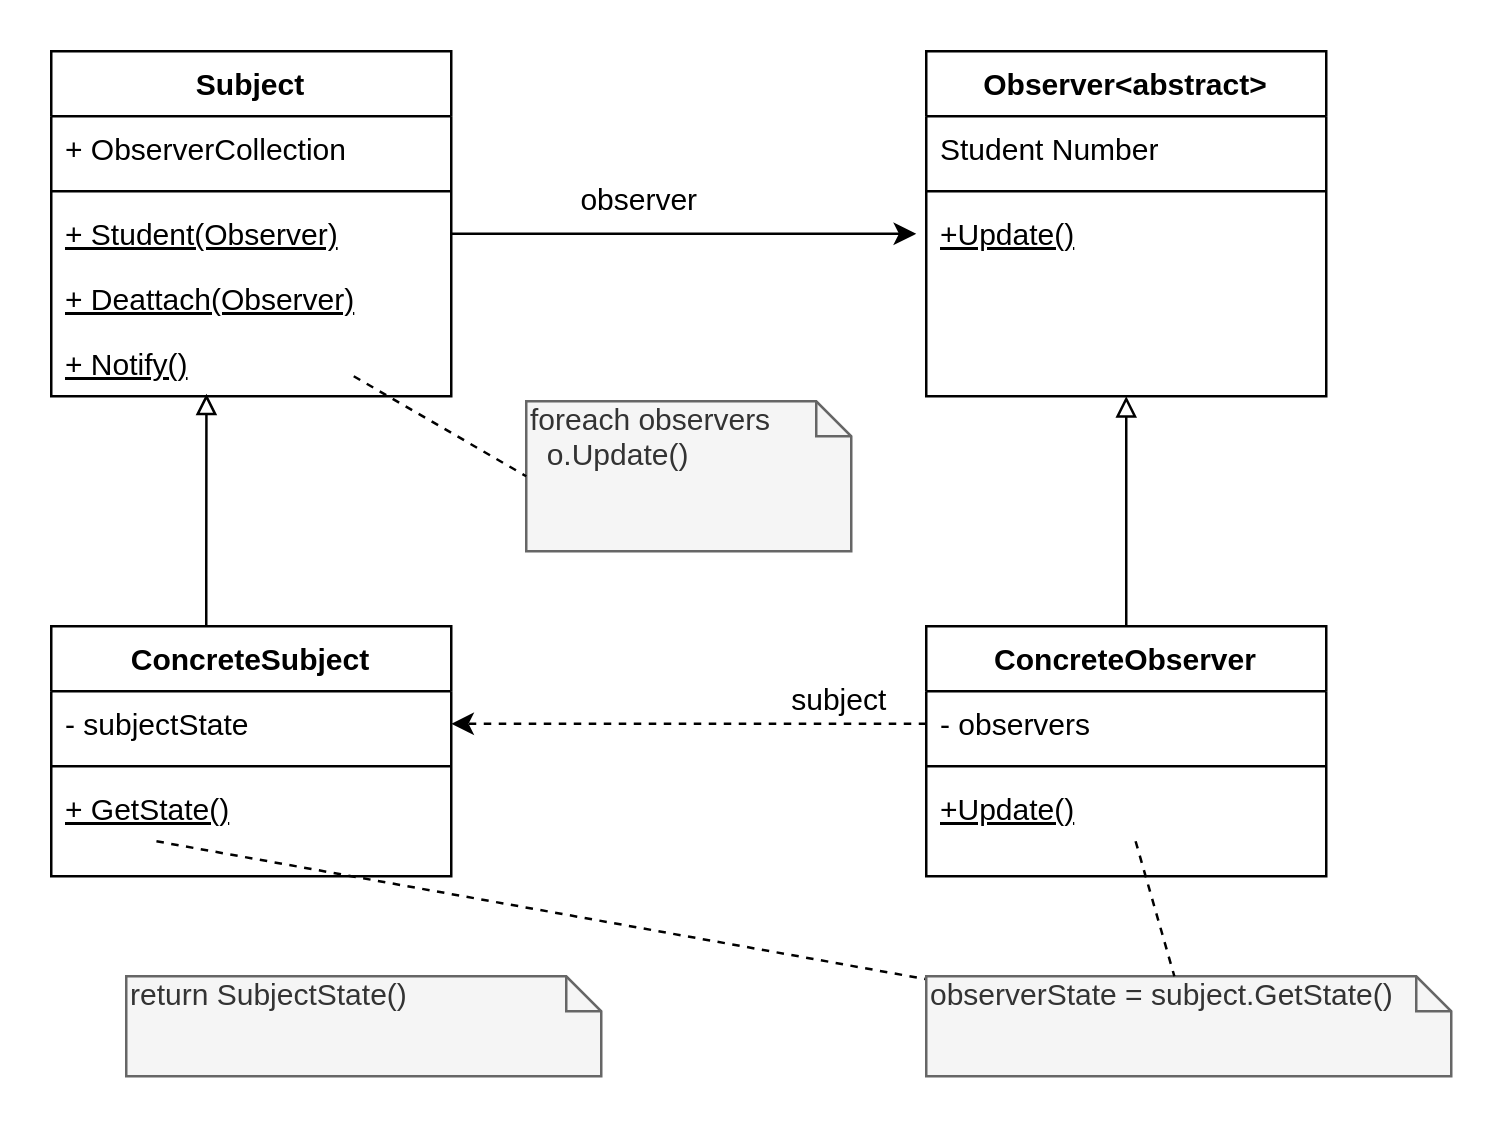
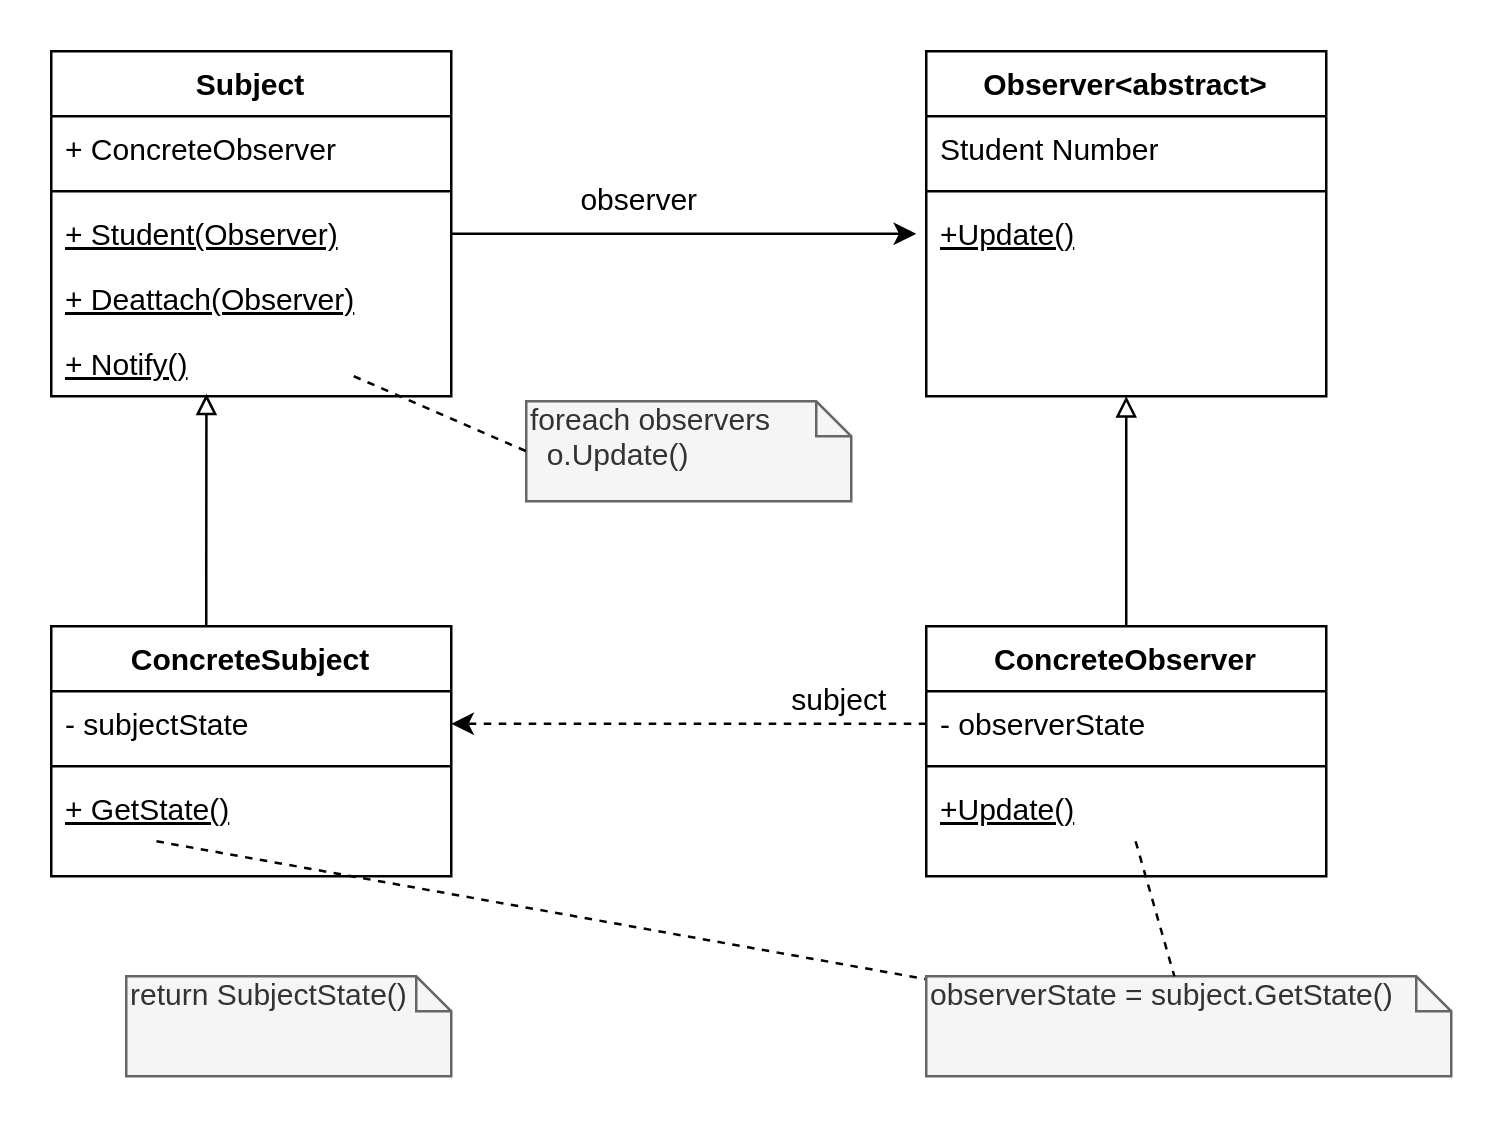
(217, 150) -> (212, 150)
(689, 476) -> (689, 451)
(1029, 725) -> (1062, 725)
(364, 1026) -> (289, 1026)
